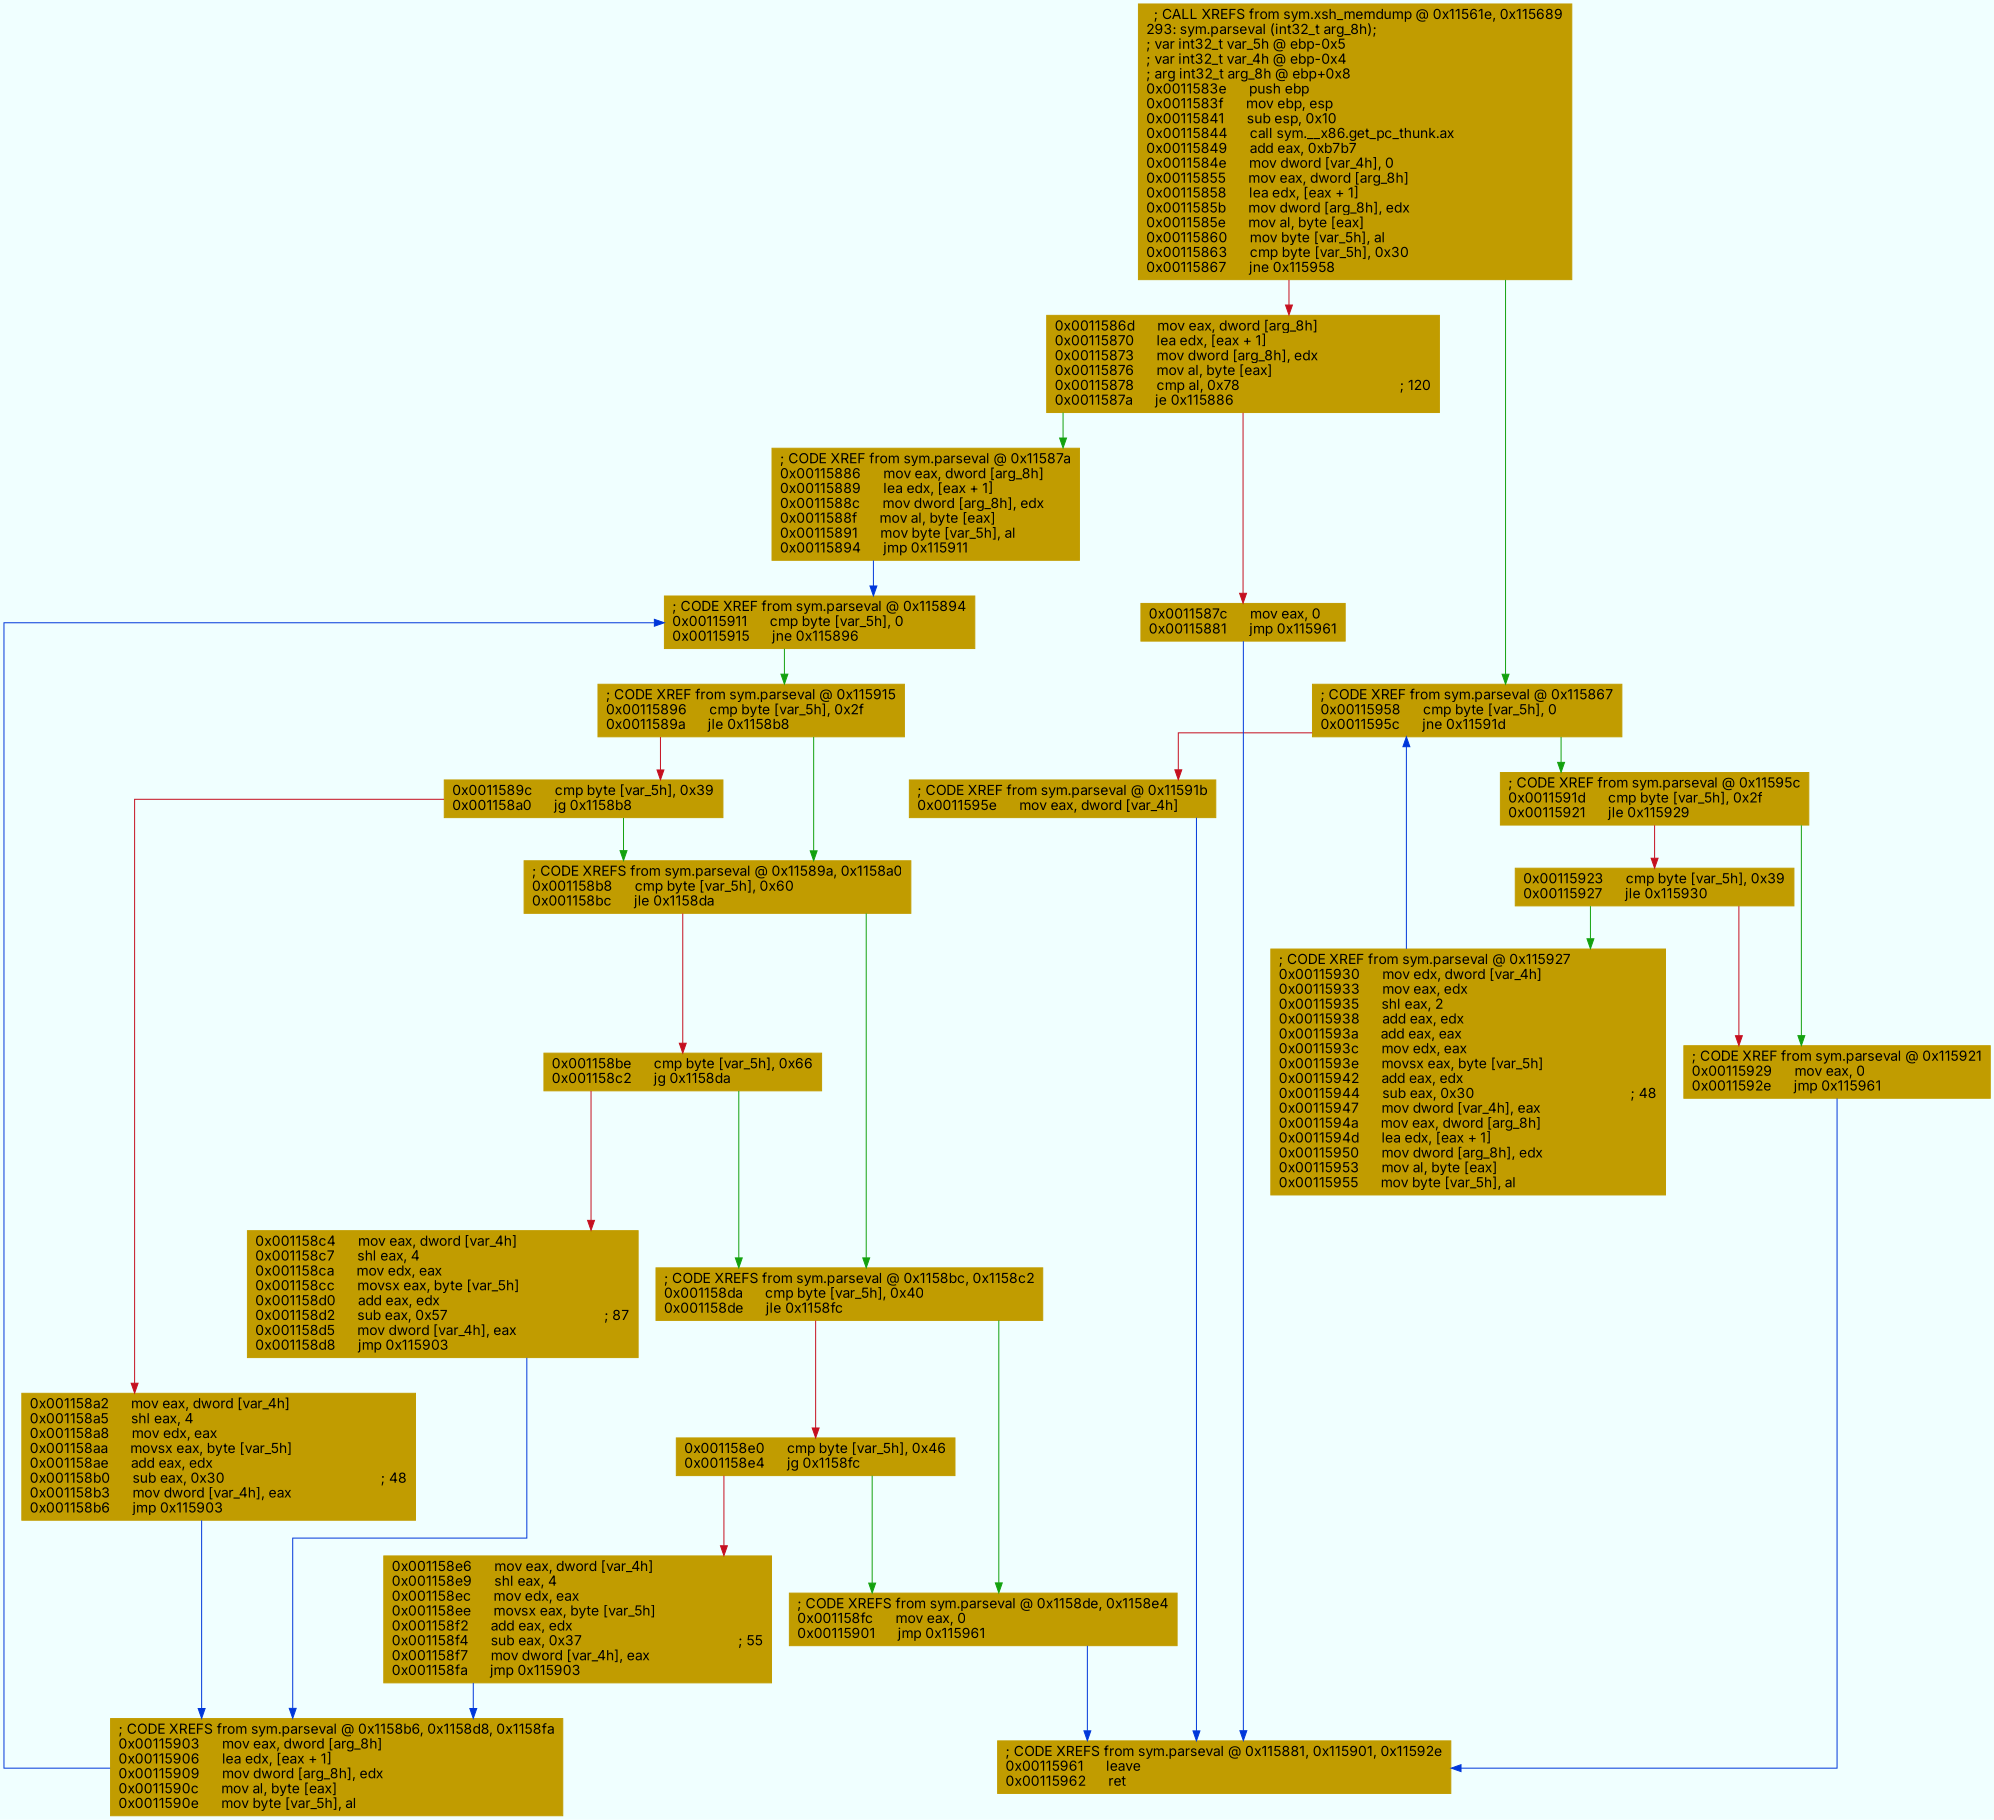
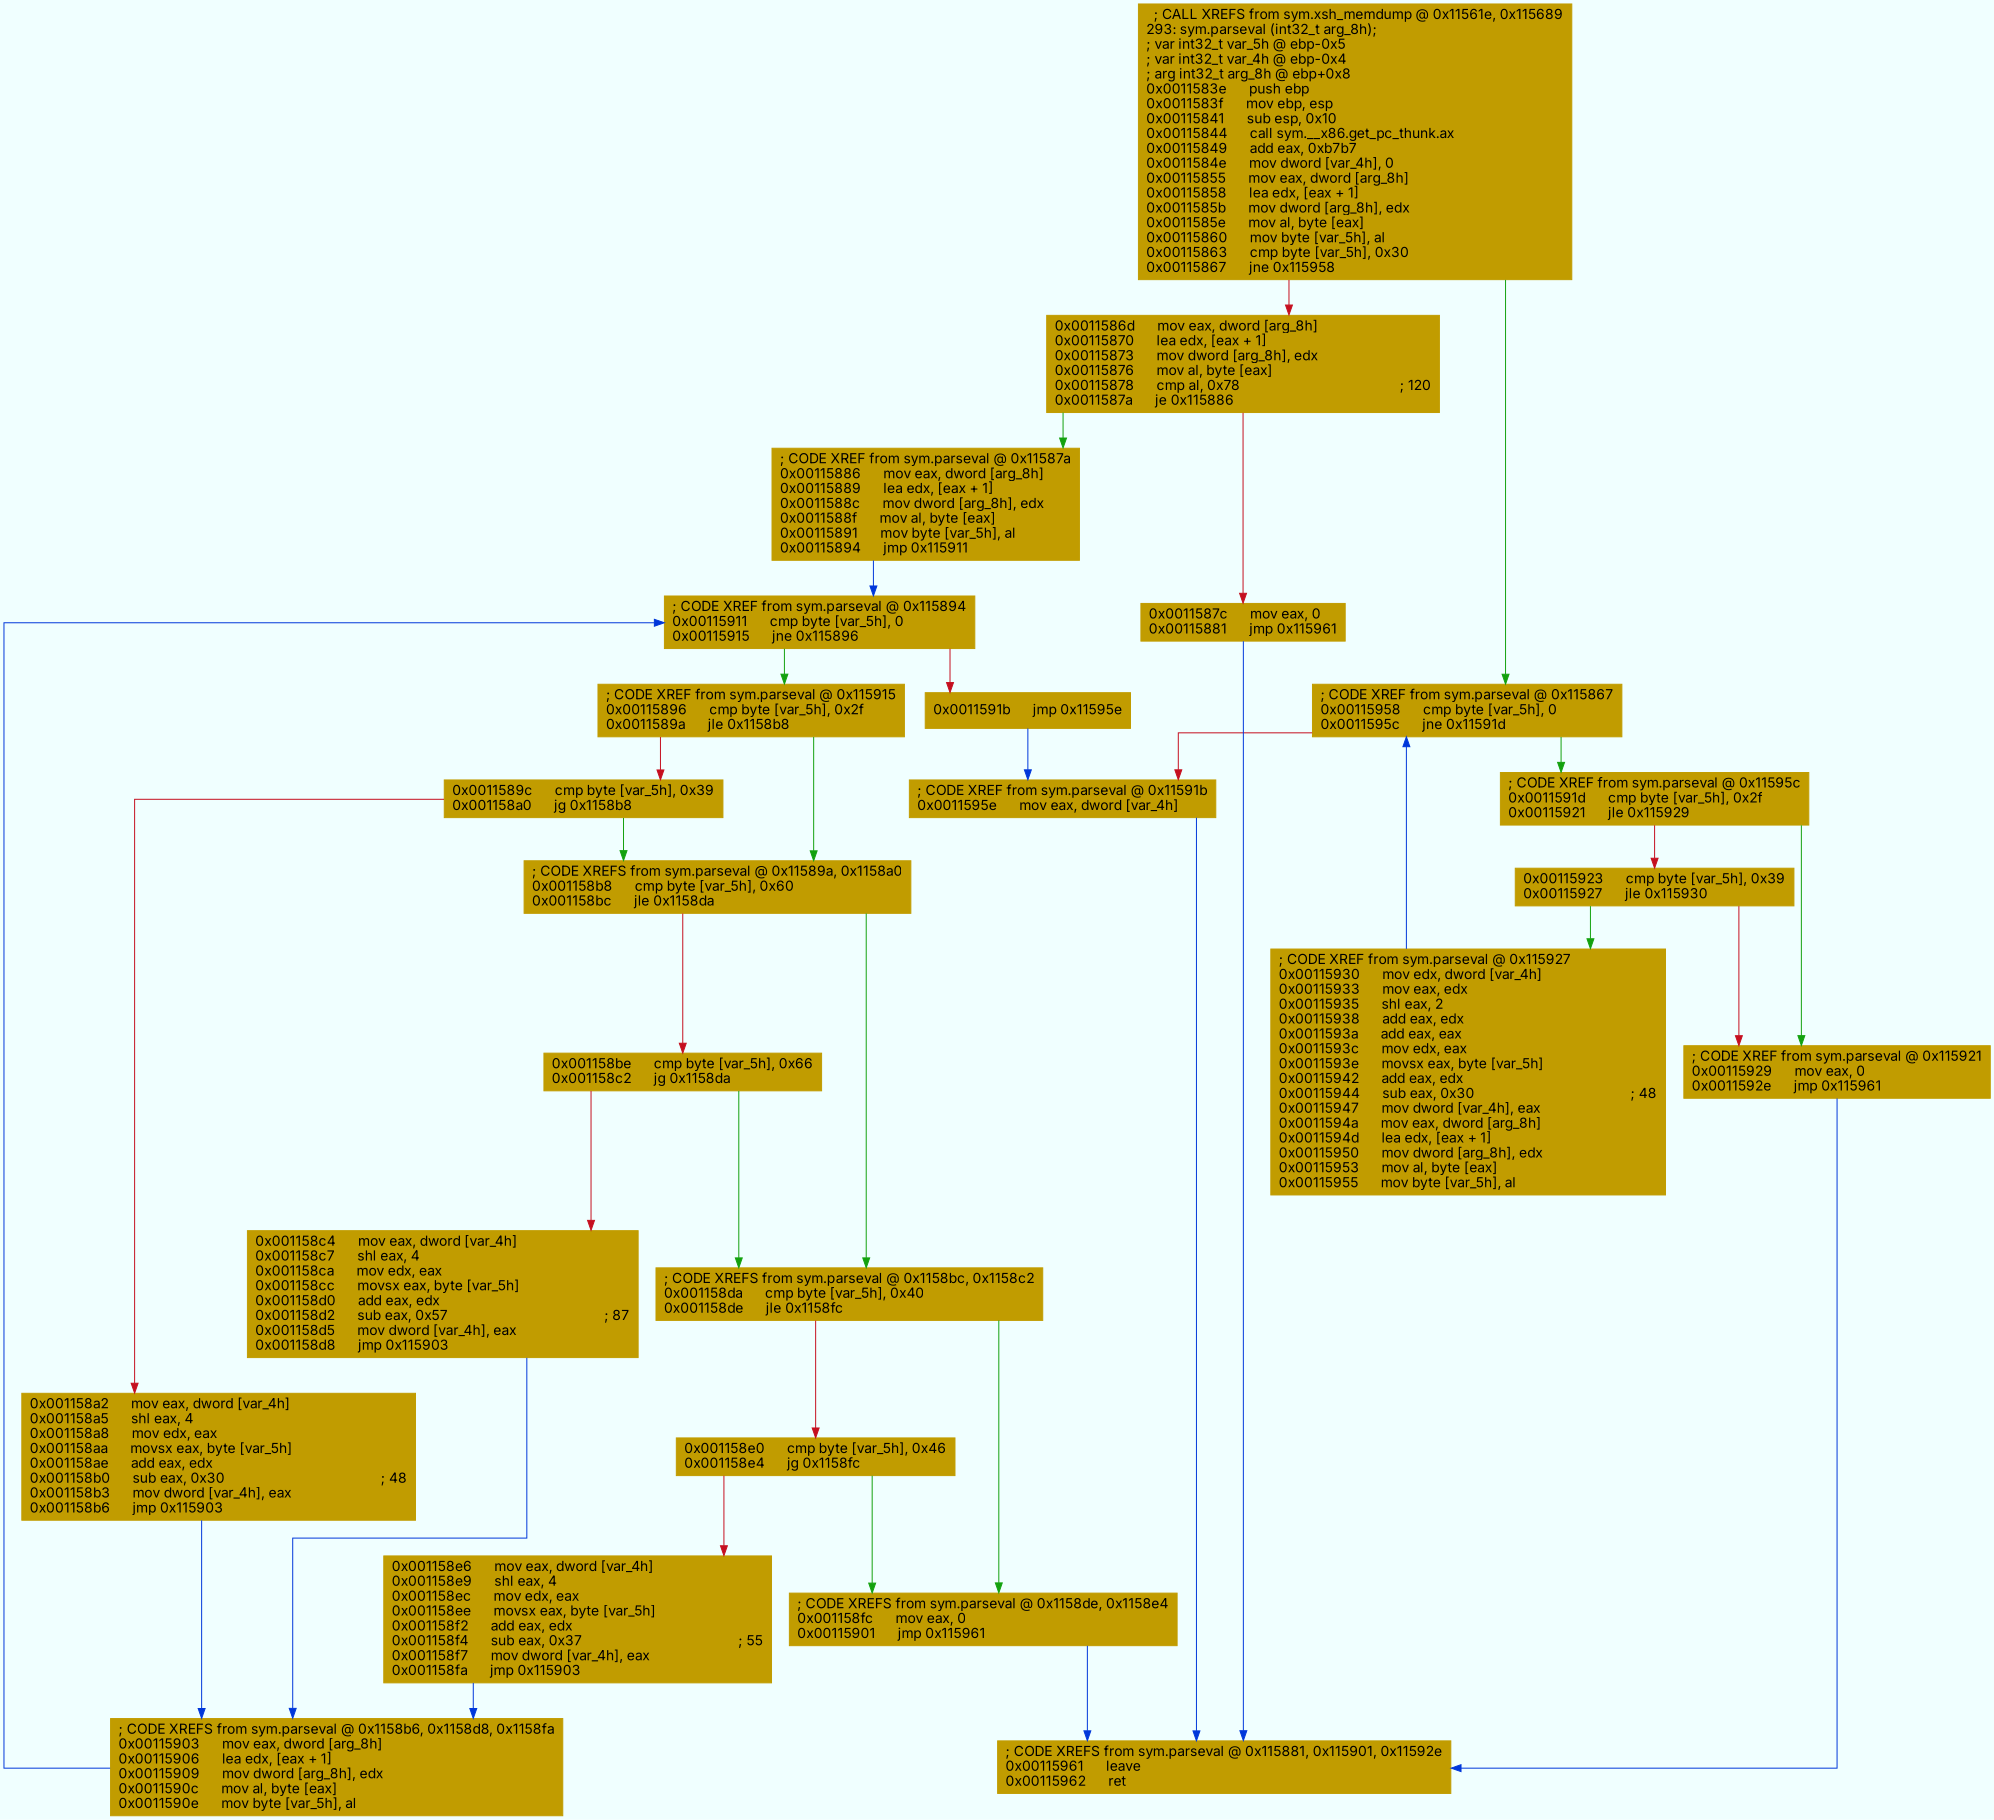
none -> (1028, 711)
